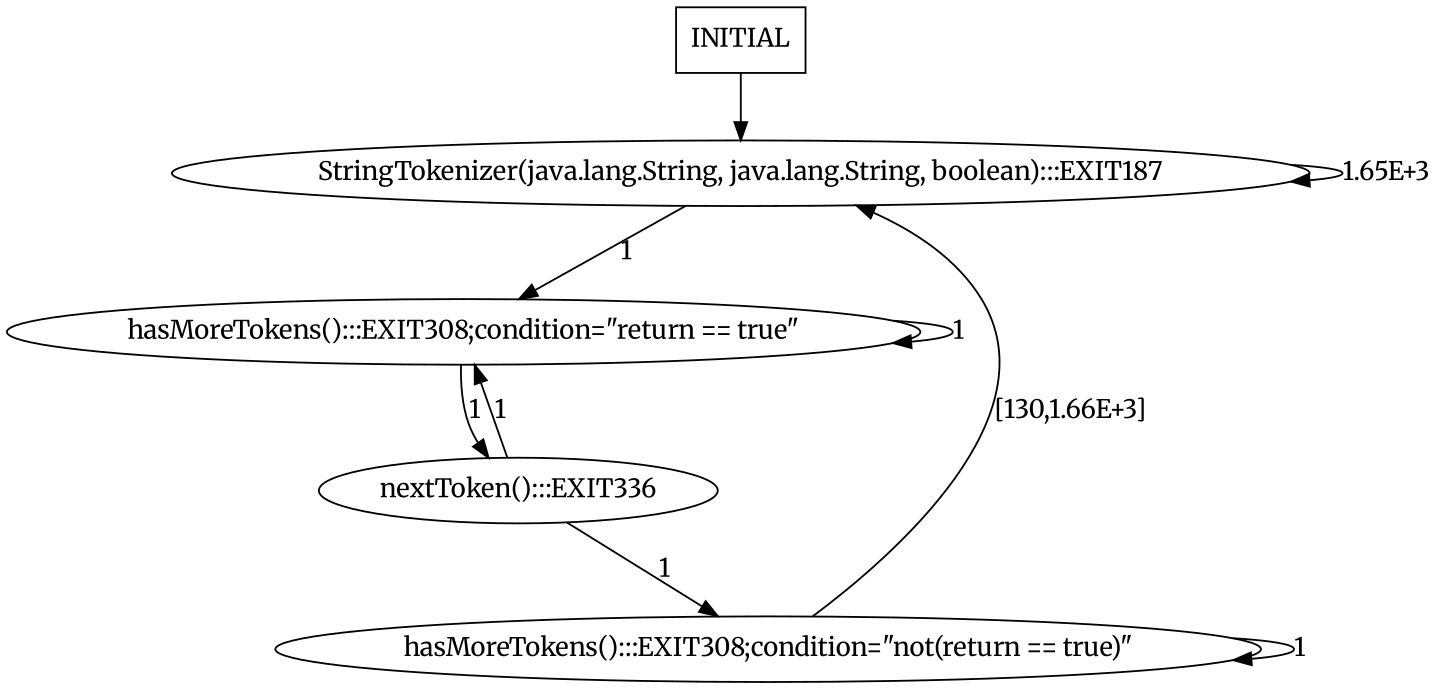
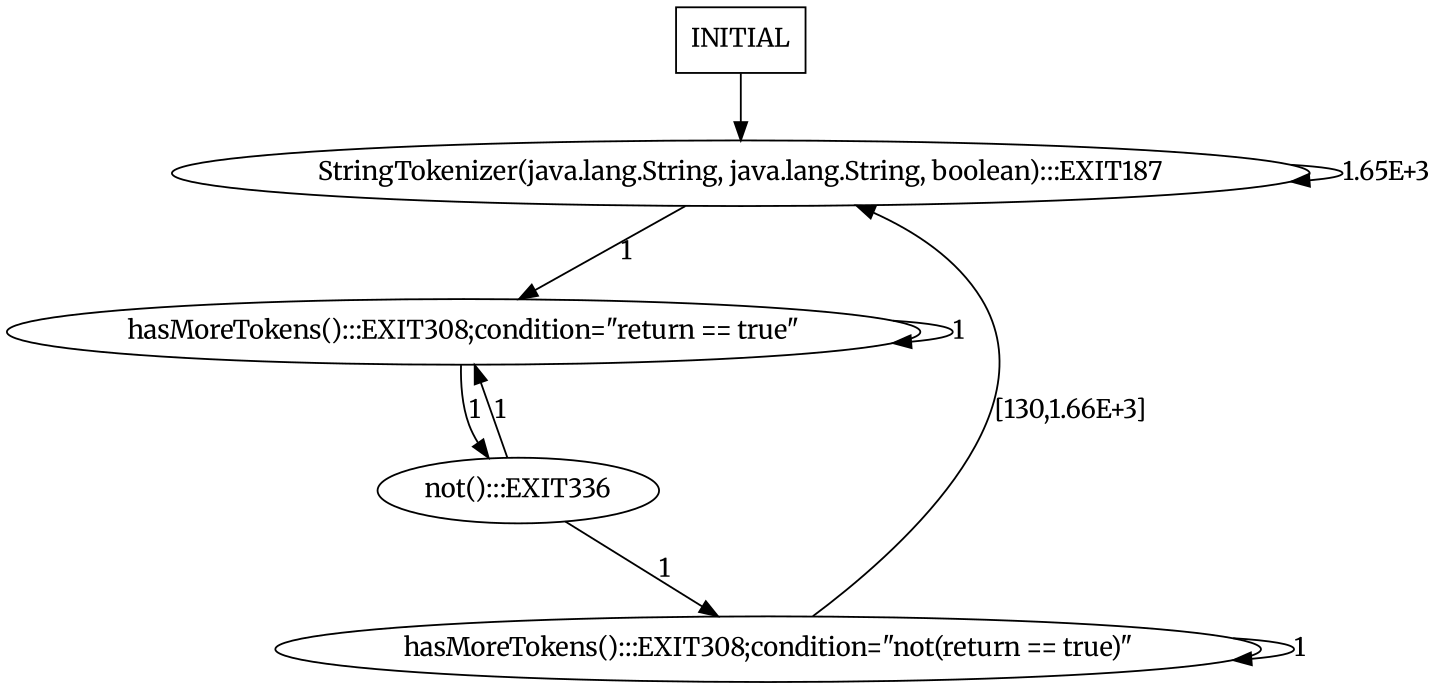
(518, 491) -> (518, 491)
